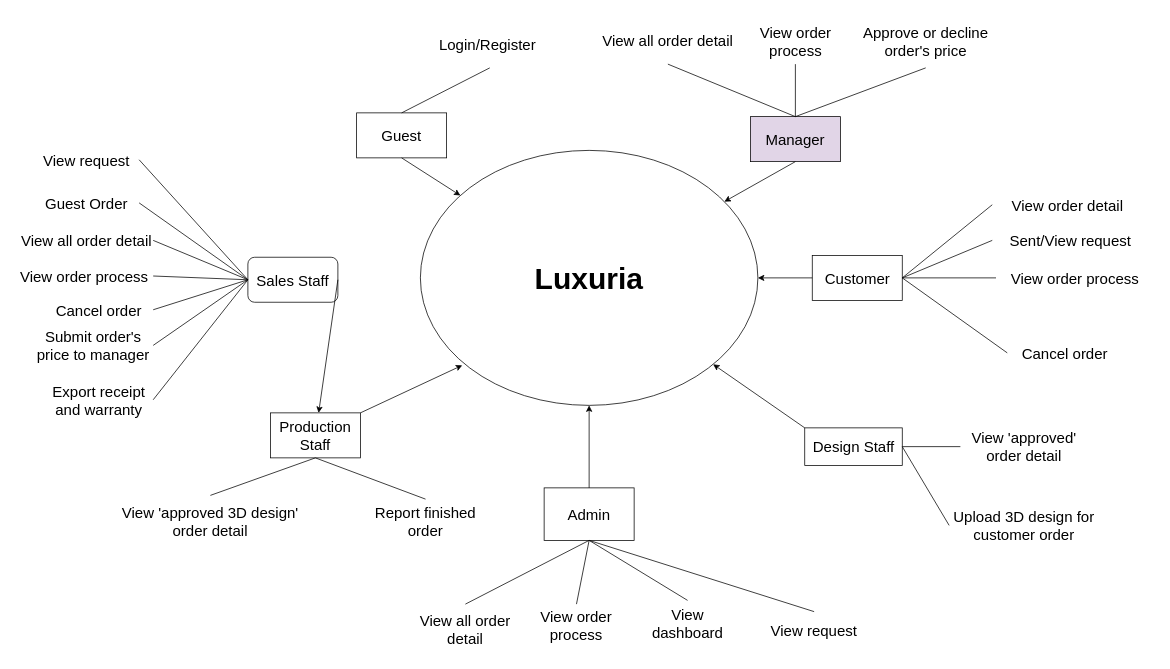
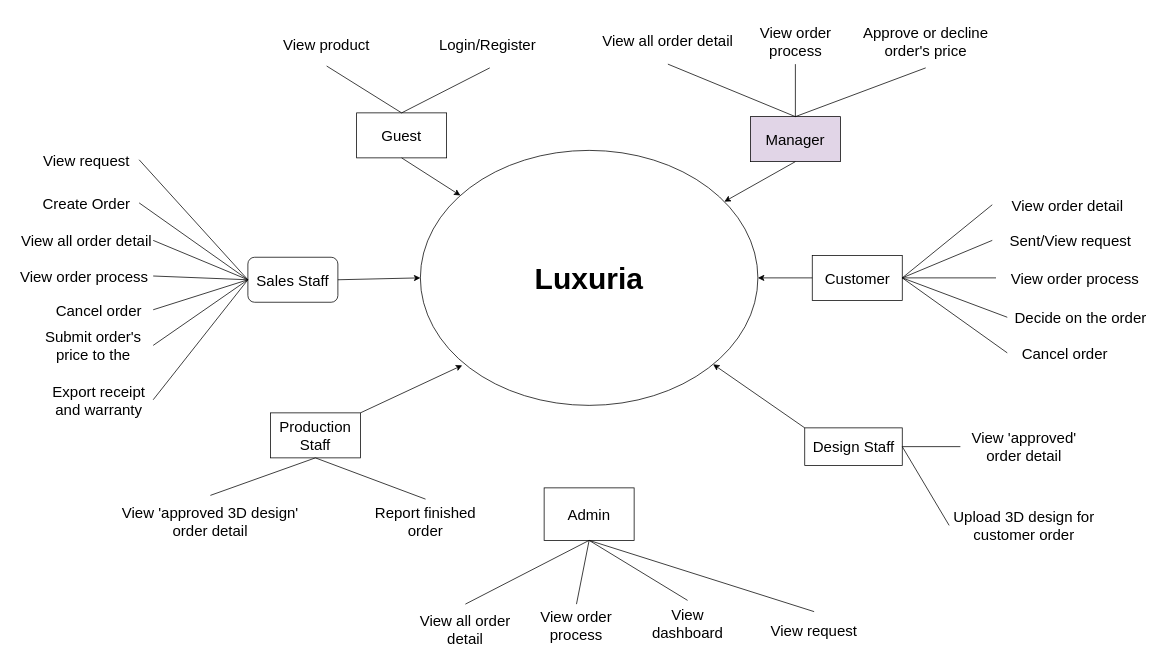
none -> (327, 44)
none -> (363, 89)
(87, 203) -> (87, 203)
none -> (959, 299)
none -> (1080, 317)
(329, 343) -> (395, 278)
(93, 345) -> (93, 345)
(589, 412) -> none
